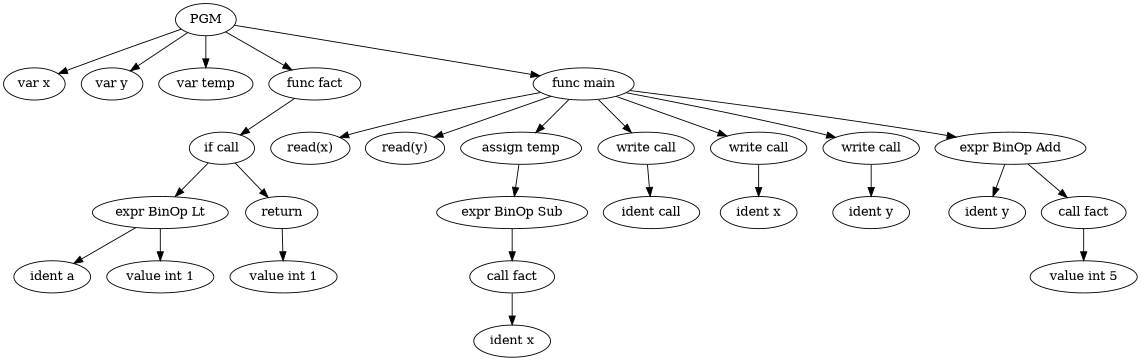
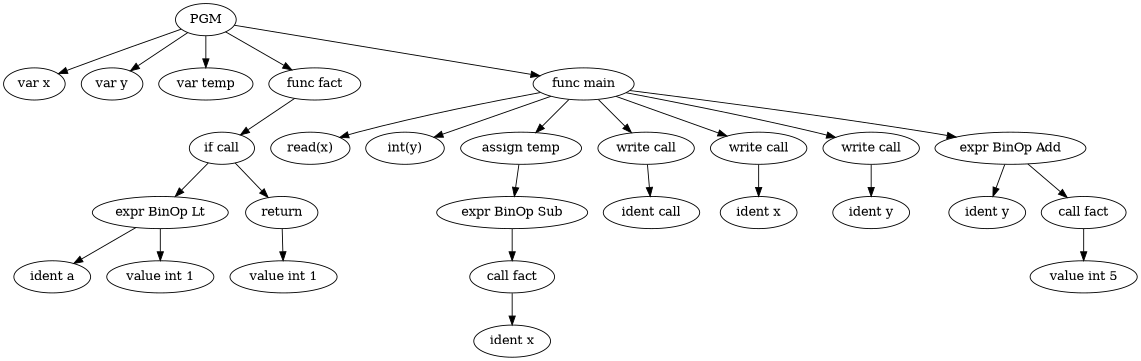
(405, 148) -> (405, 148)
